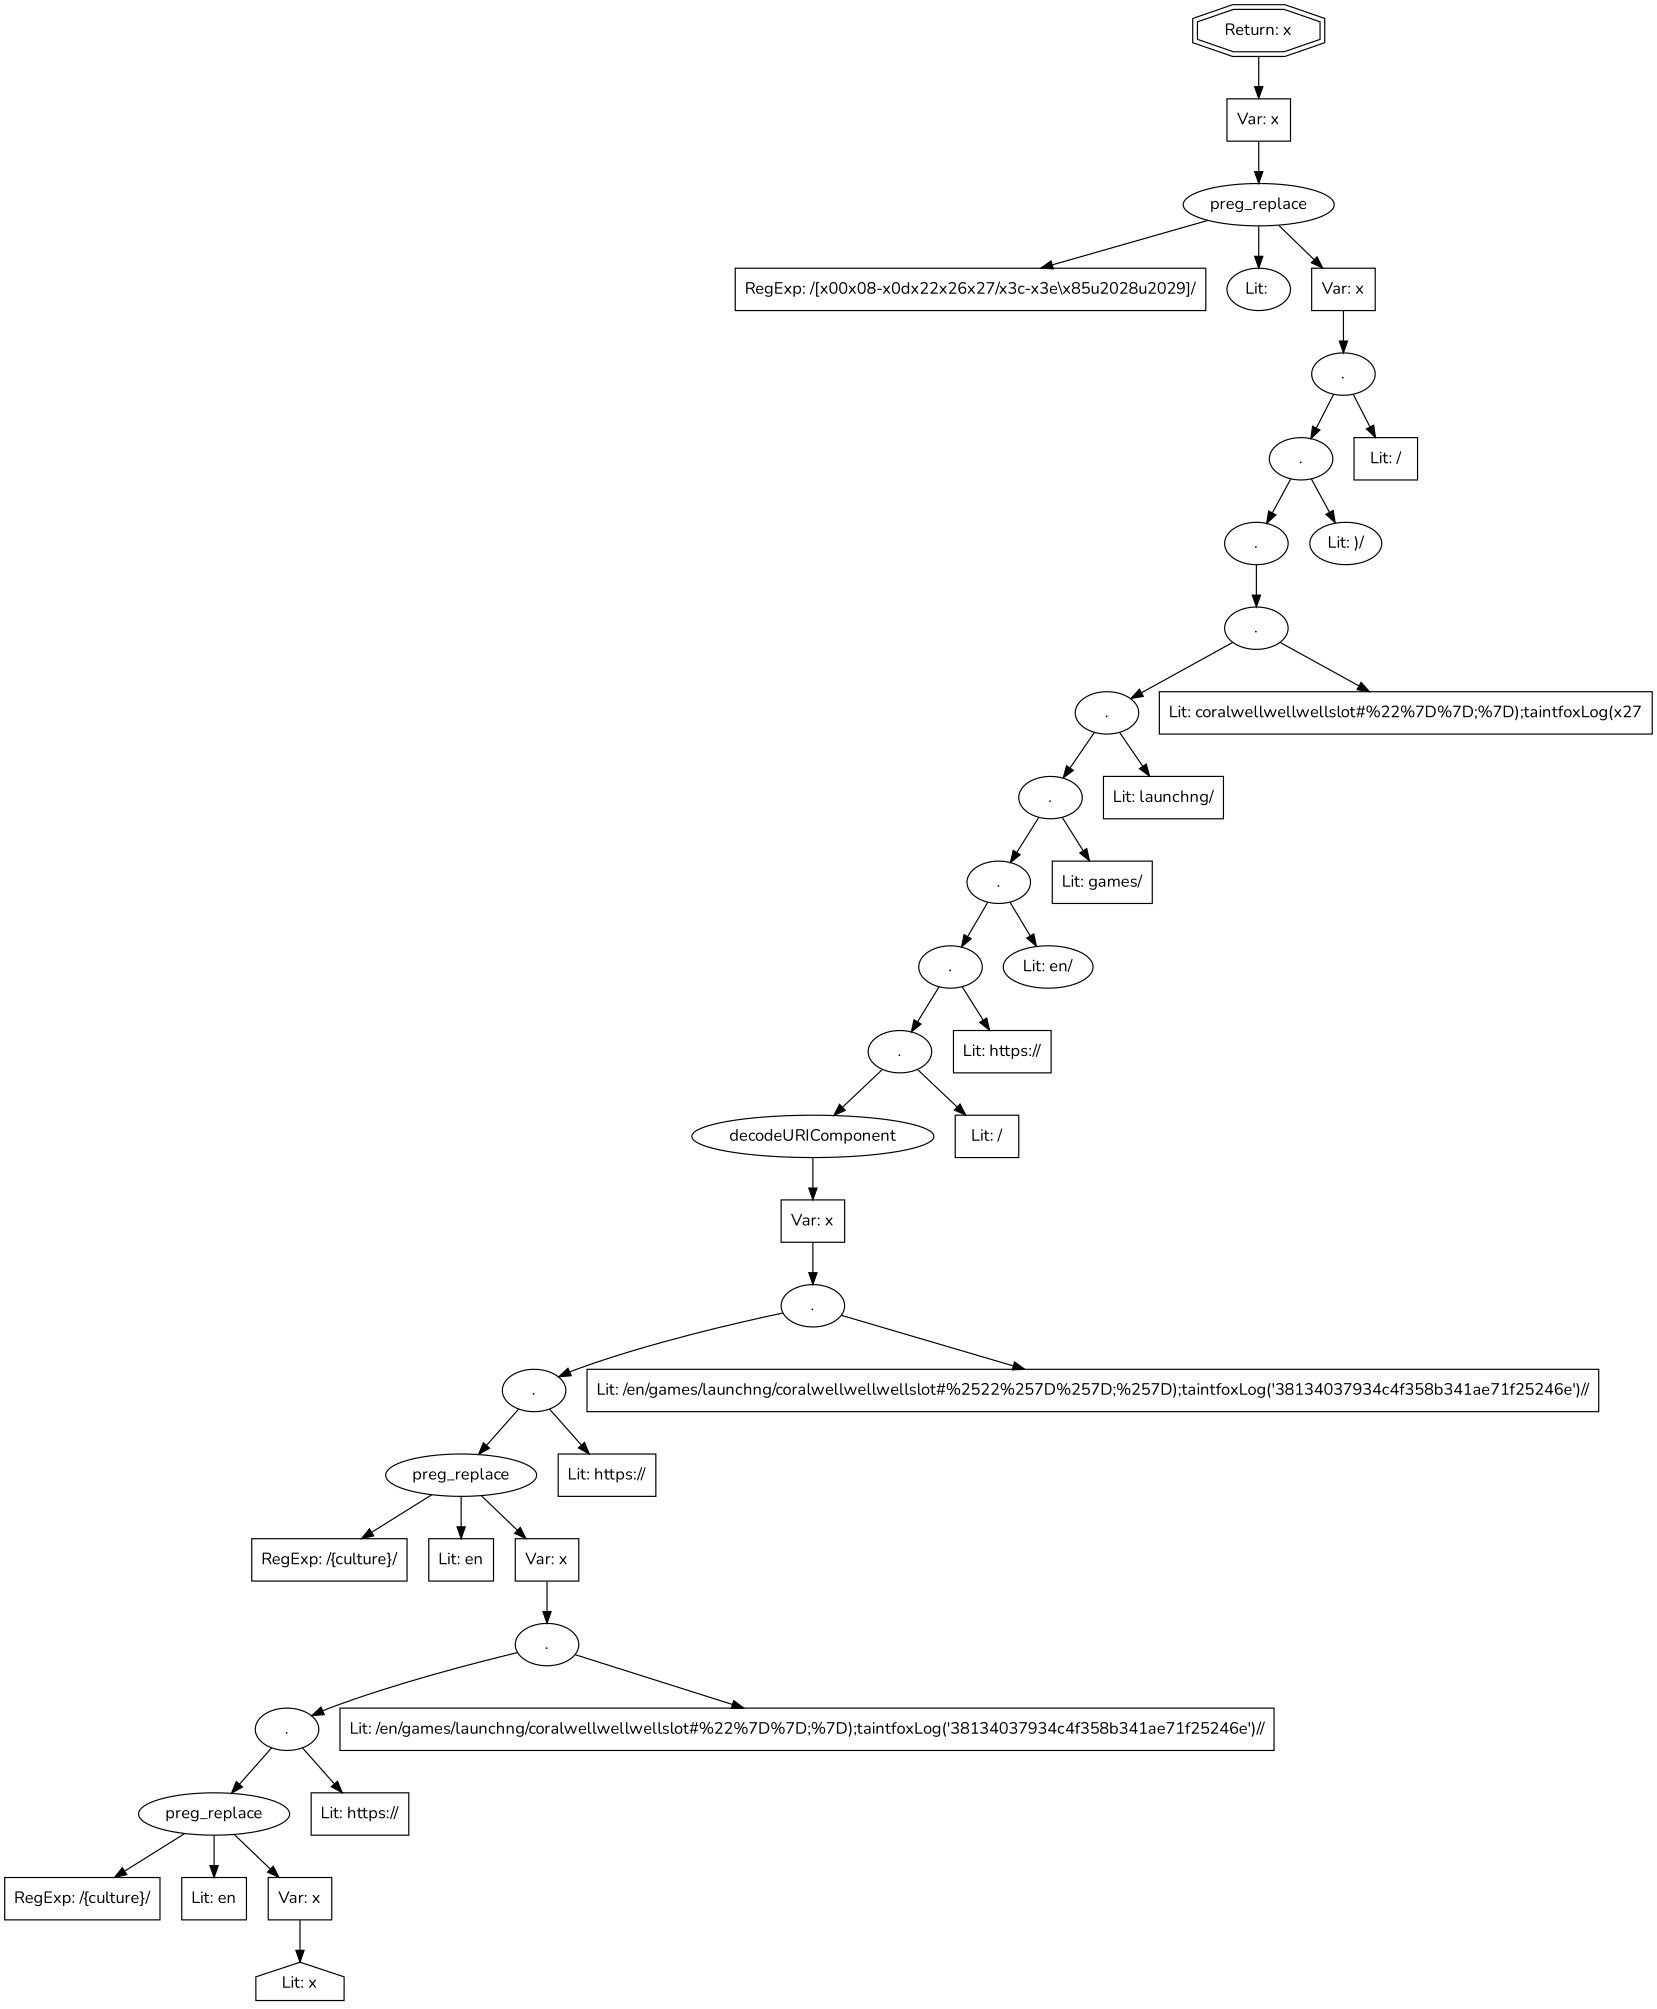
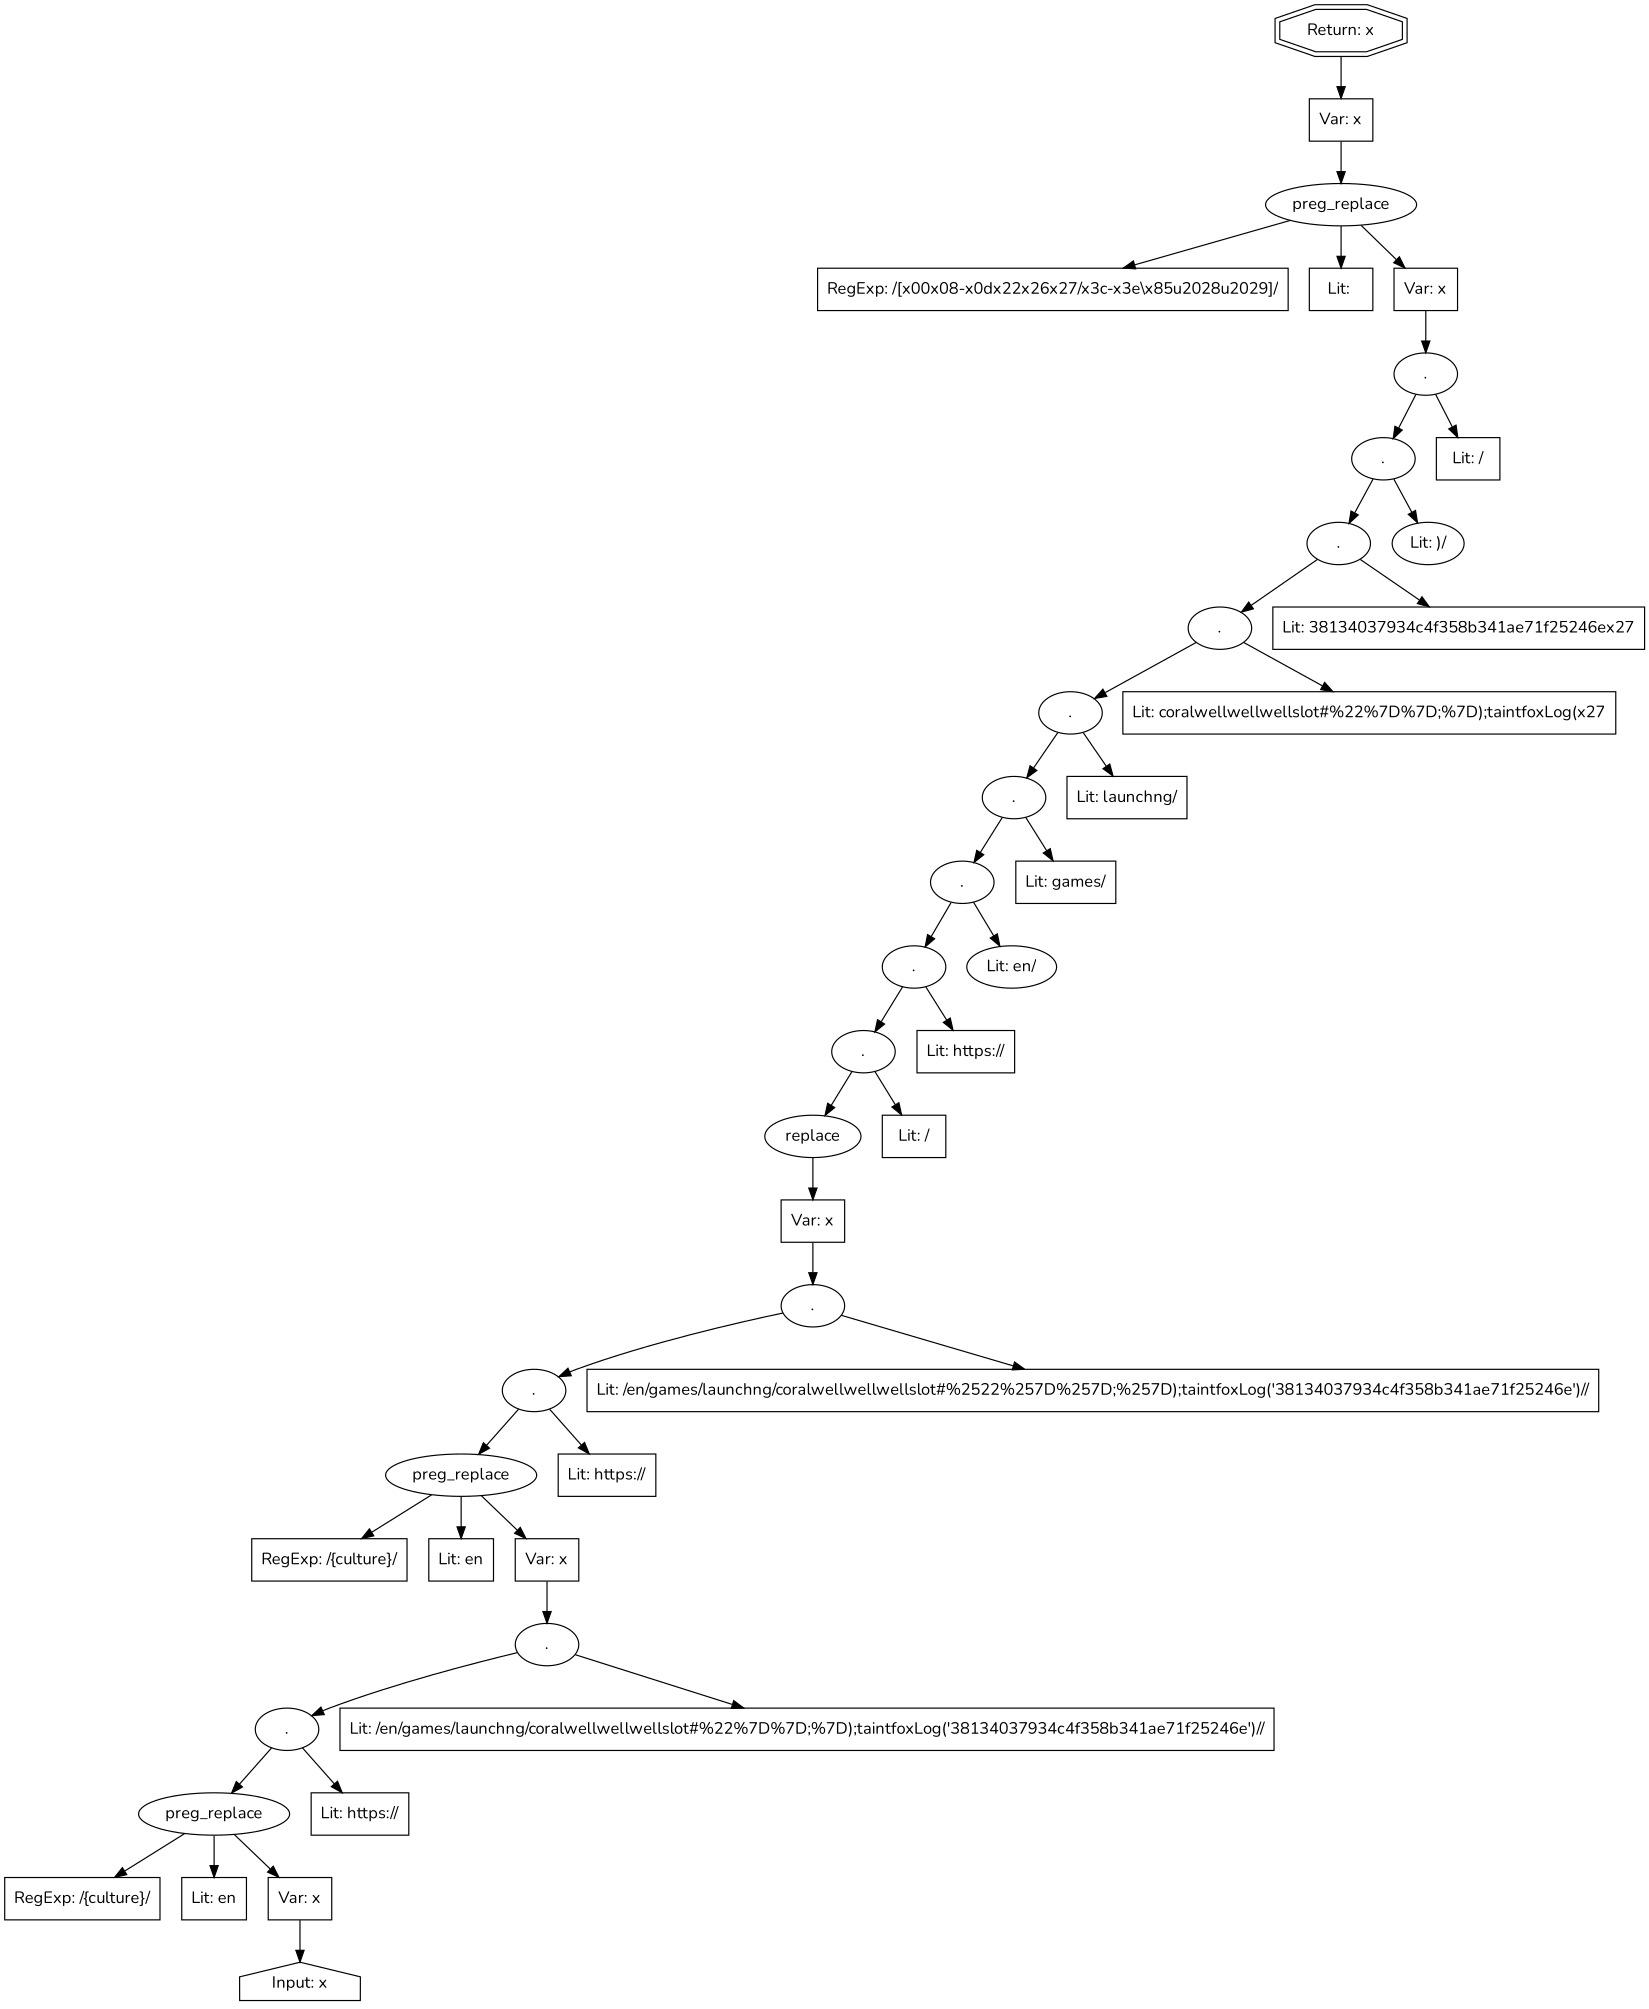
(1259, 289) -> (1341, 289)
none -> (1459, 628)
(813, 1136) -> (813, 1136)
(300, 1983) -> (300, 1983)
